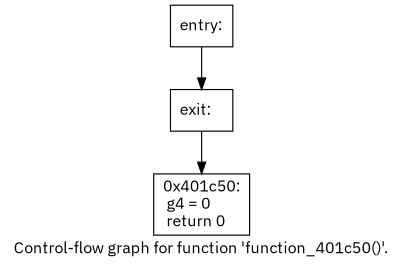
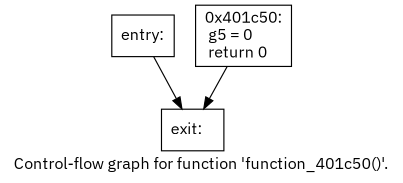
(202, 147) -> (218, 83)
(187, 204) -> (229, 35)
